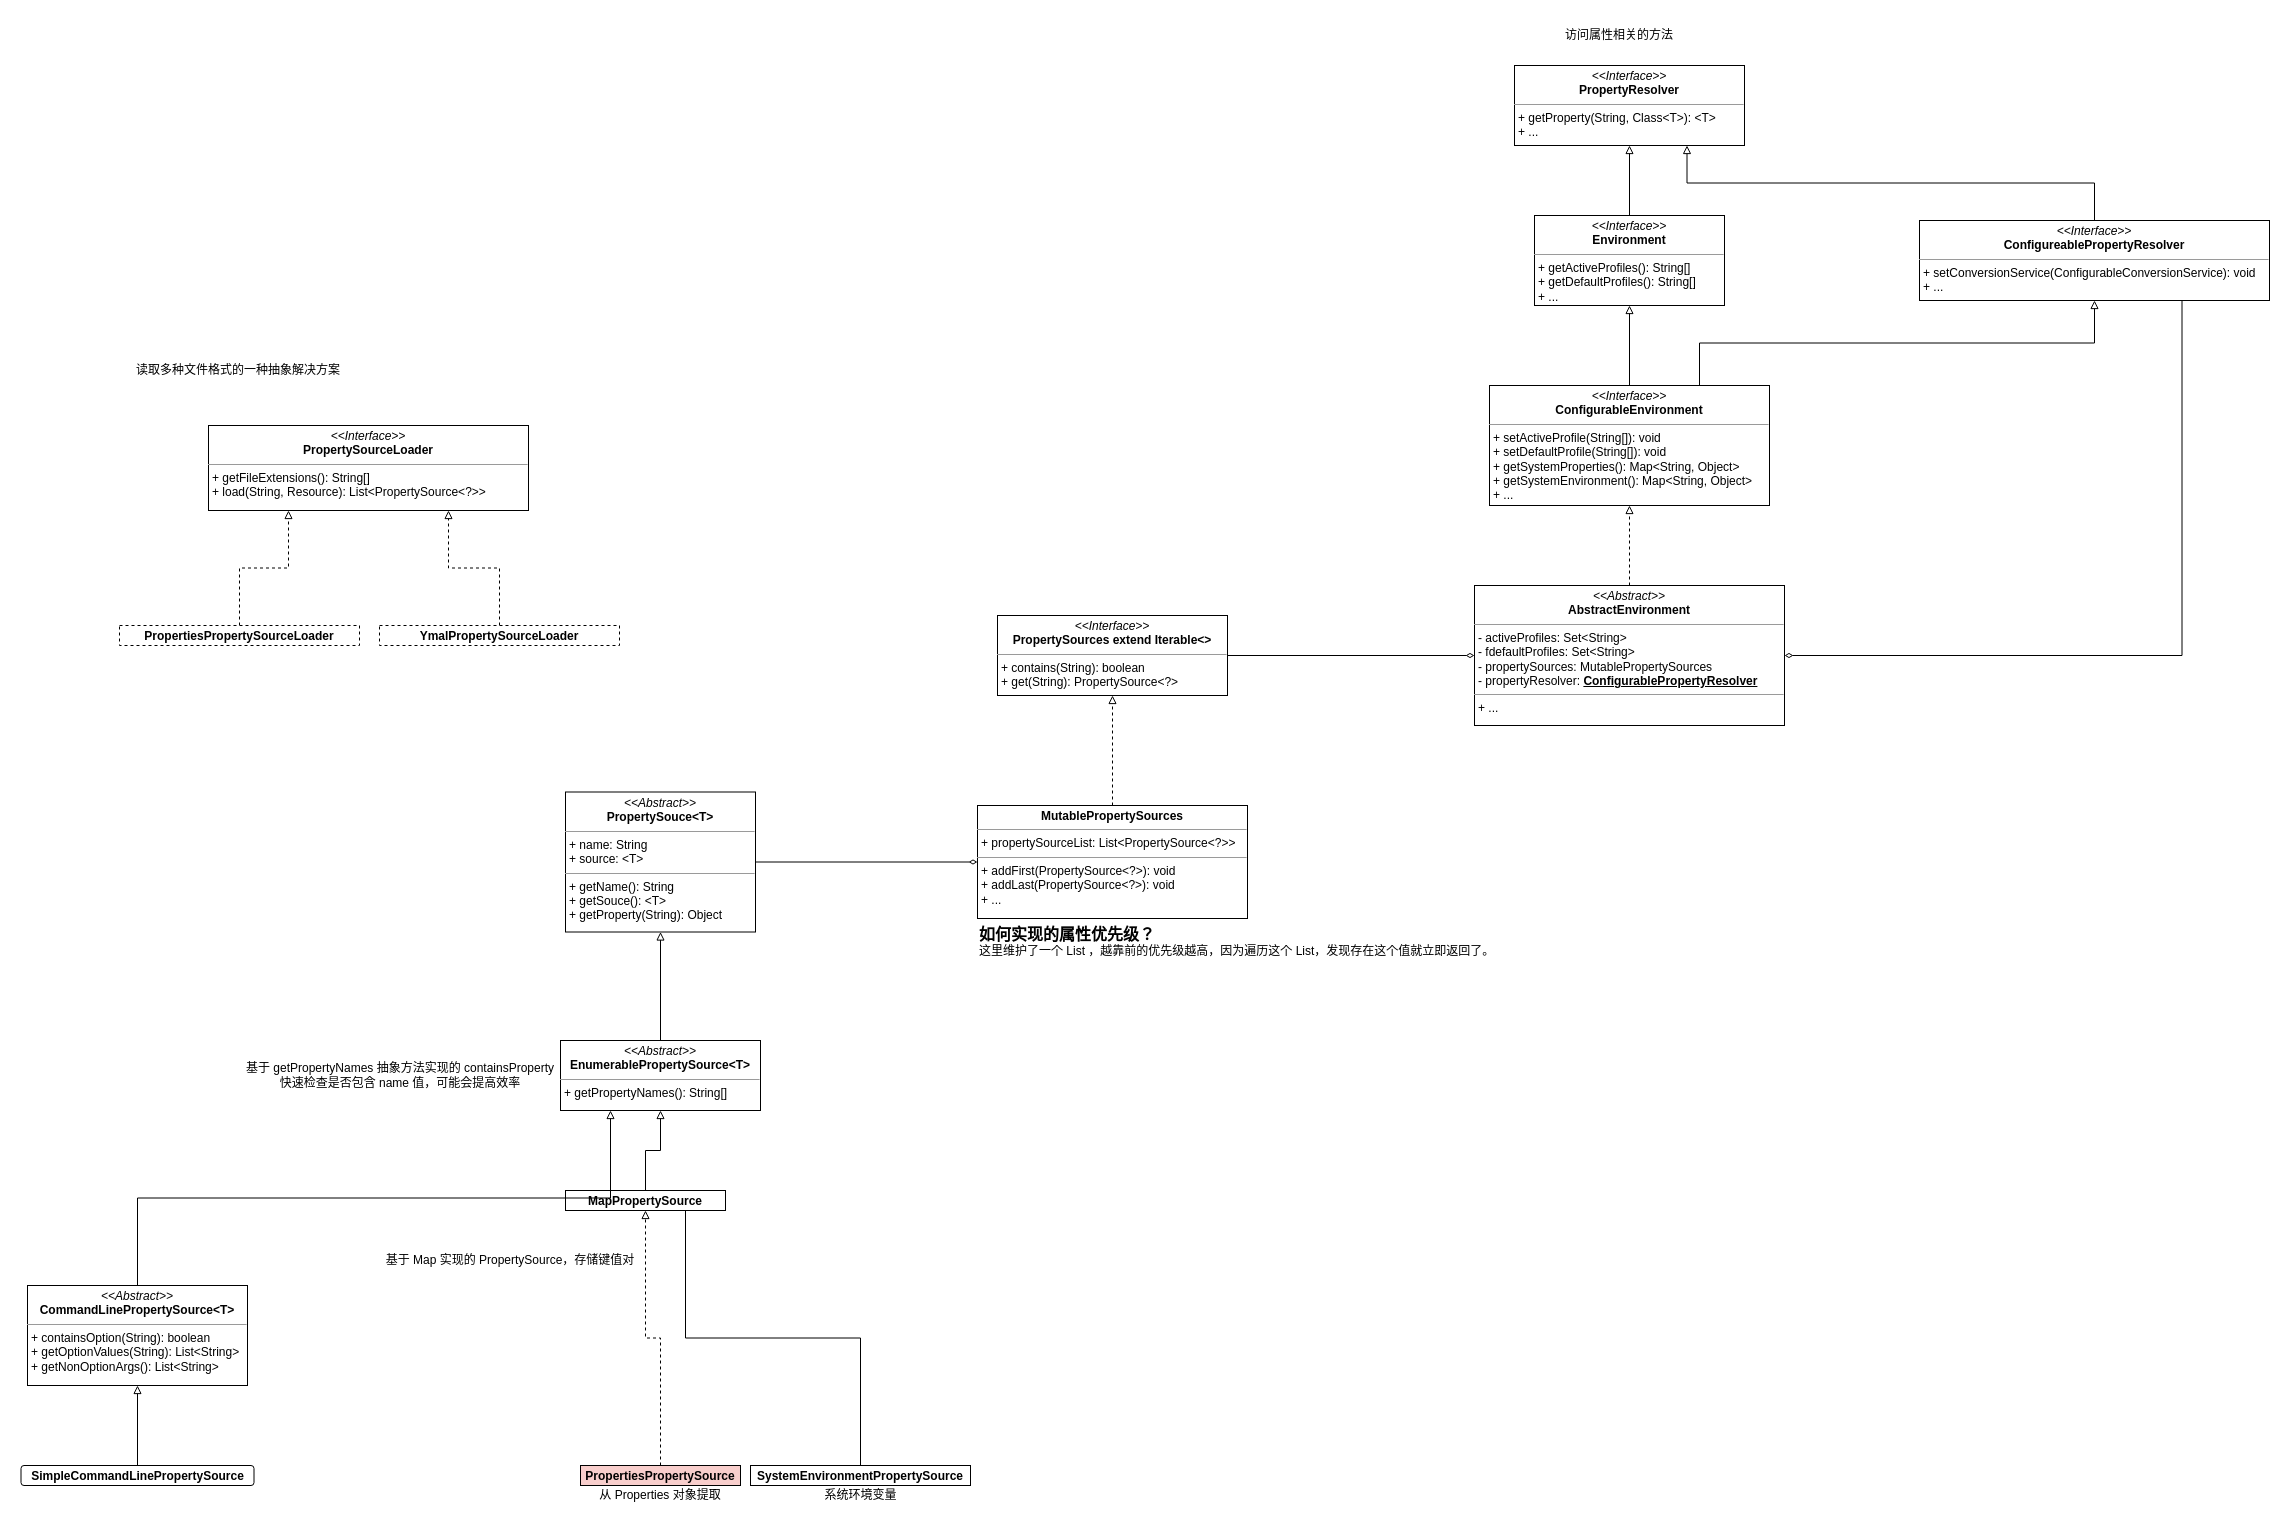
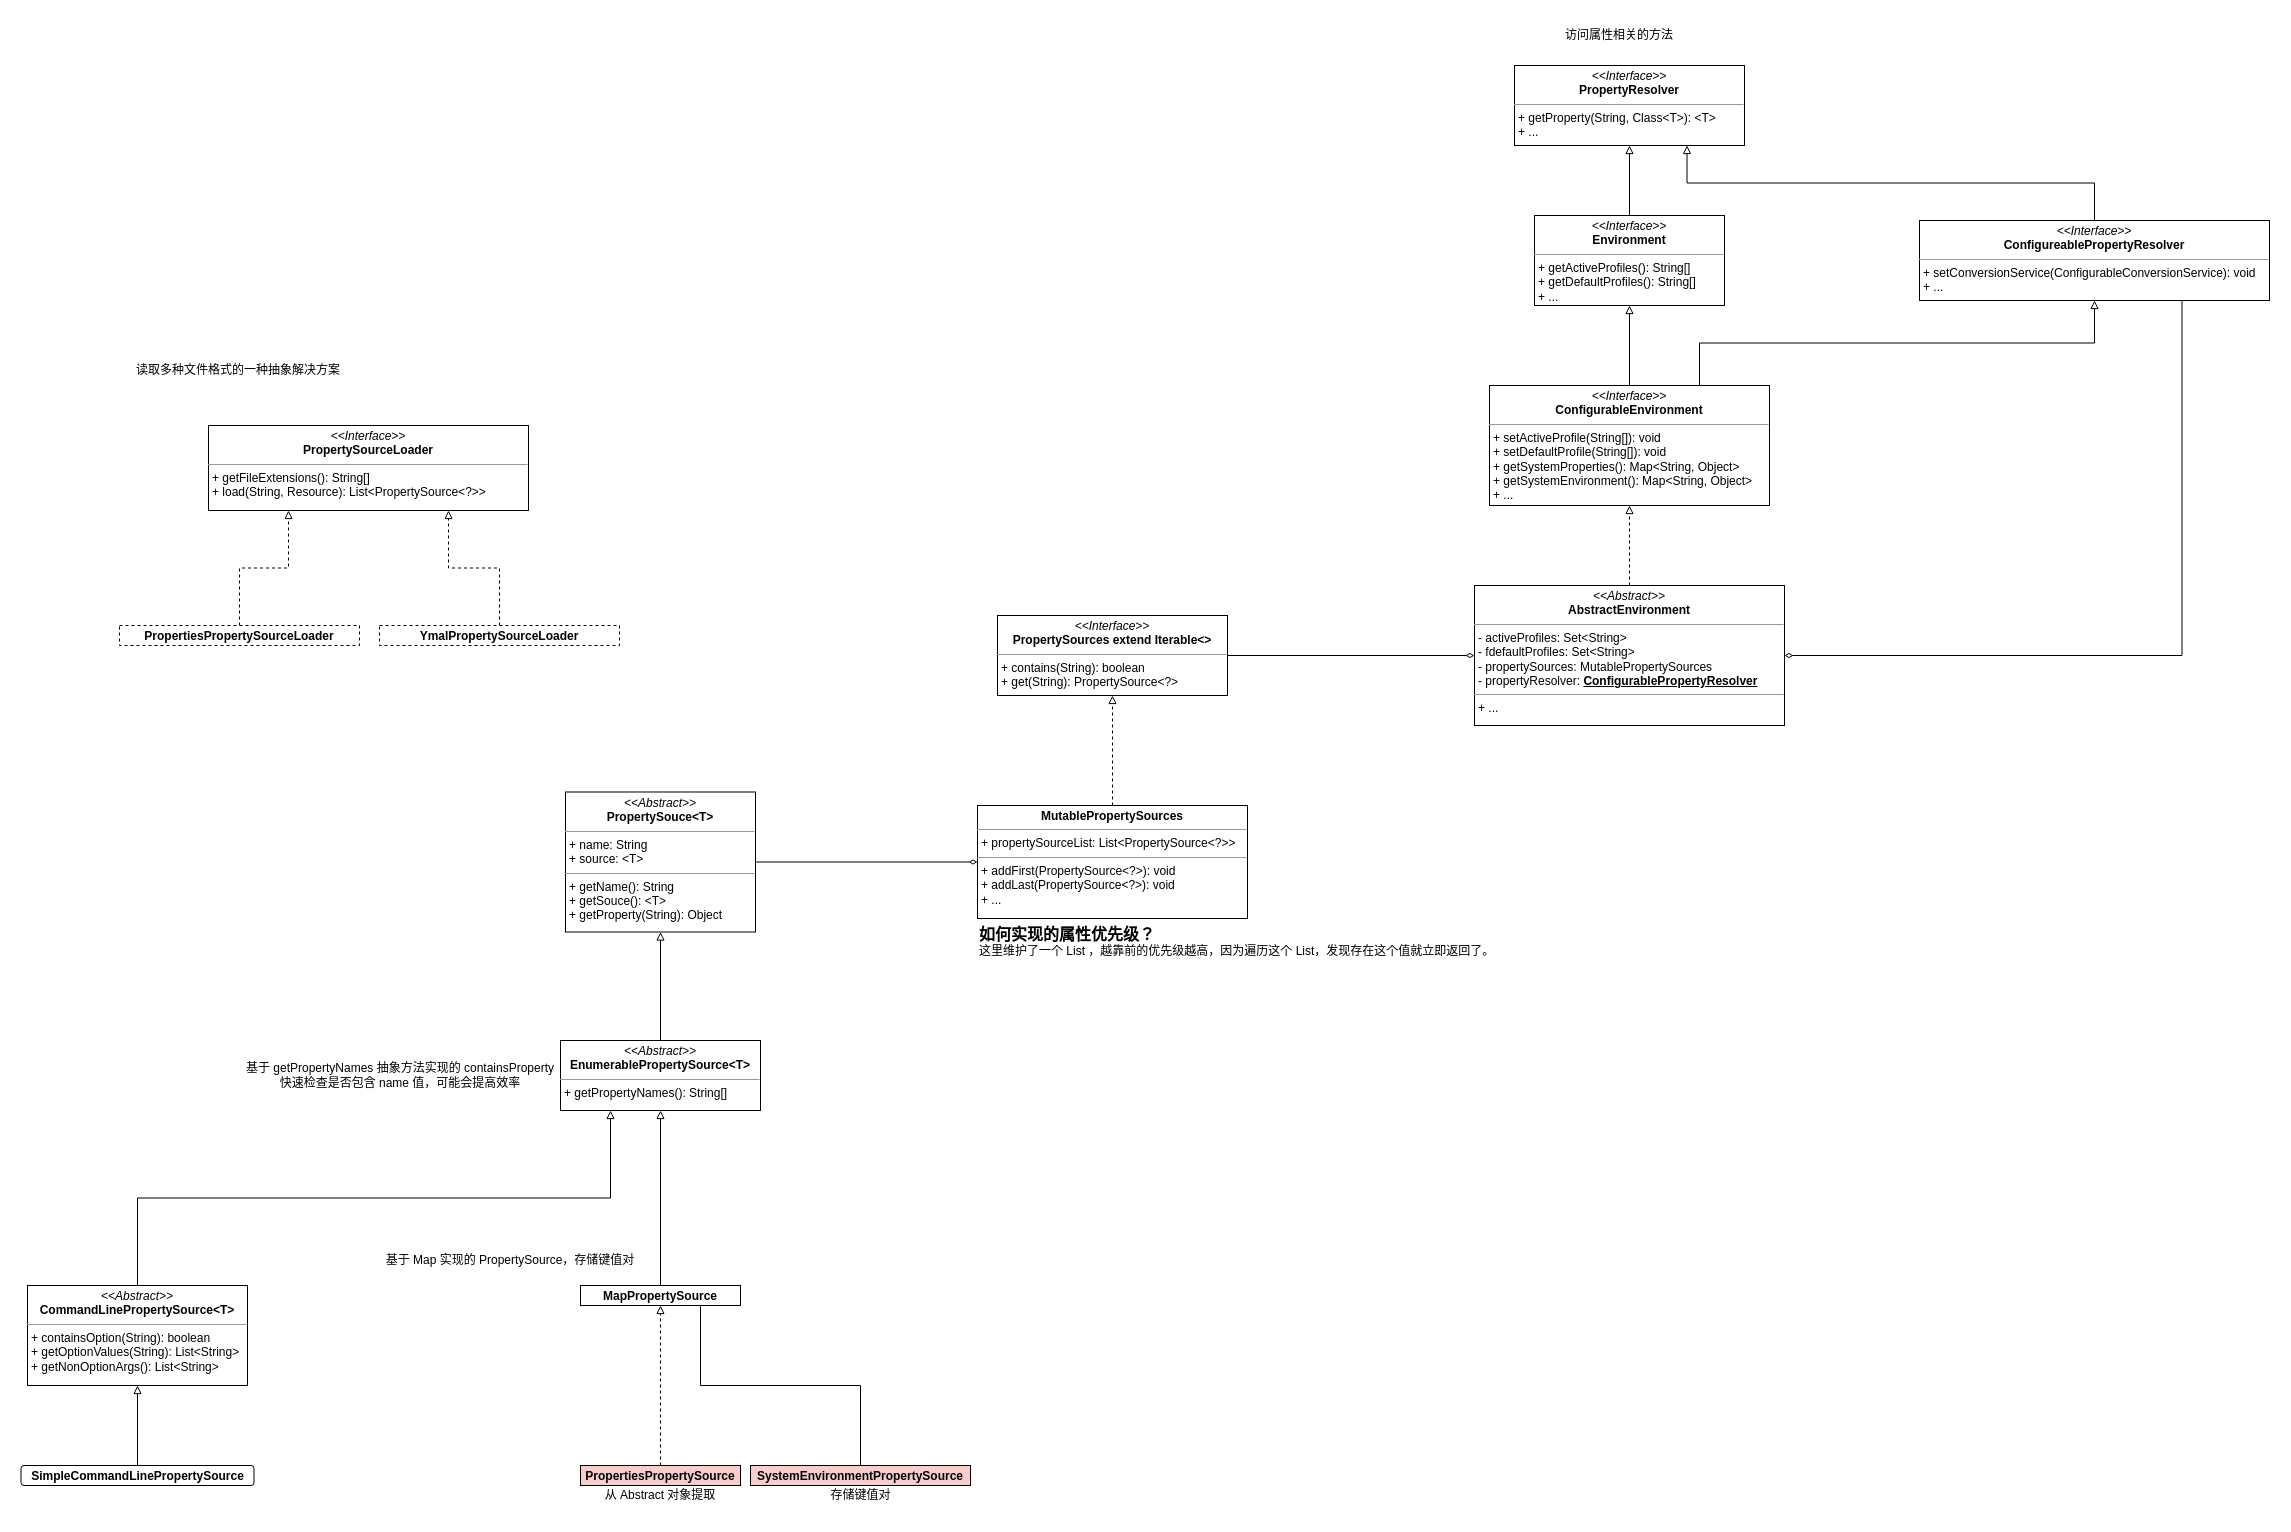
(646, 1201) -> (661, 1296)
(861, 1476) -> (861, 1476)
(661, 1496) -> (661, 1496)
(861, 1496) -> (861, 1496)
